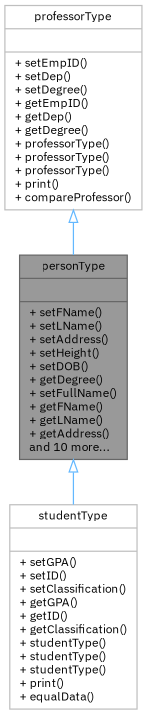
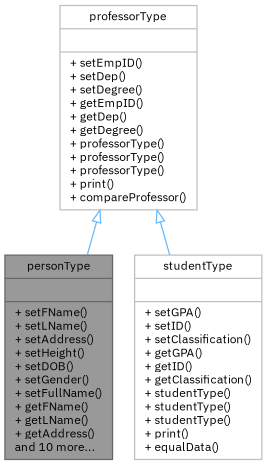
(67, 380) -> (52, 380)
(73, 488) -> (165, 238)
